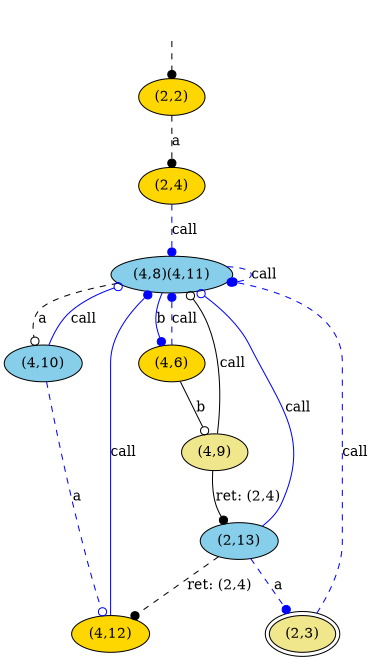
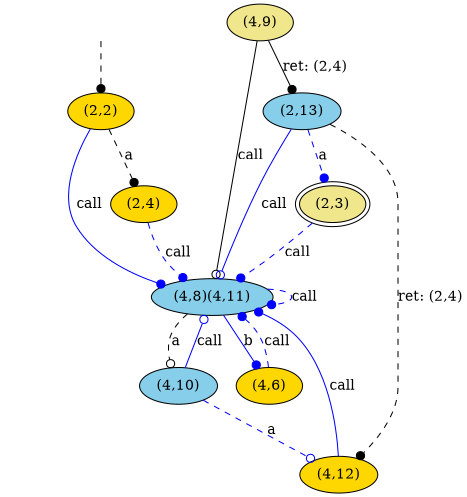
none -> (76, 225)
(191, 404) -> none
